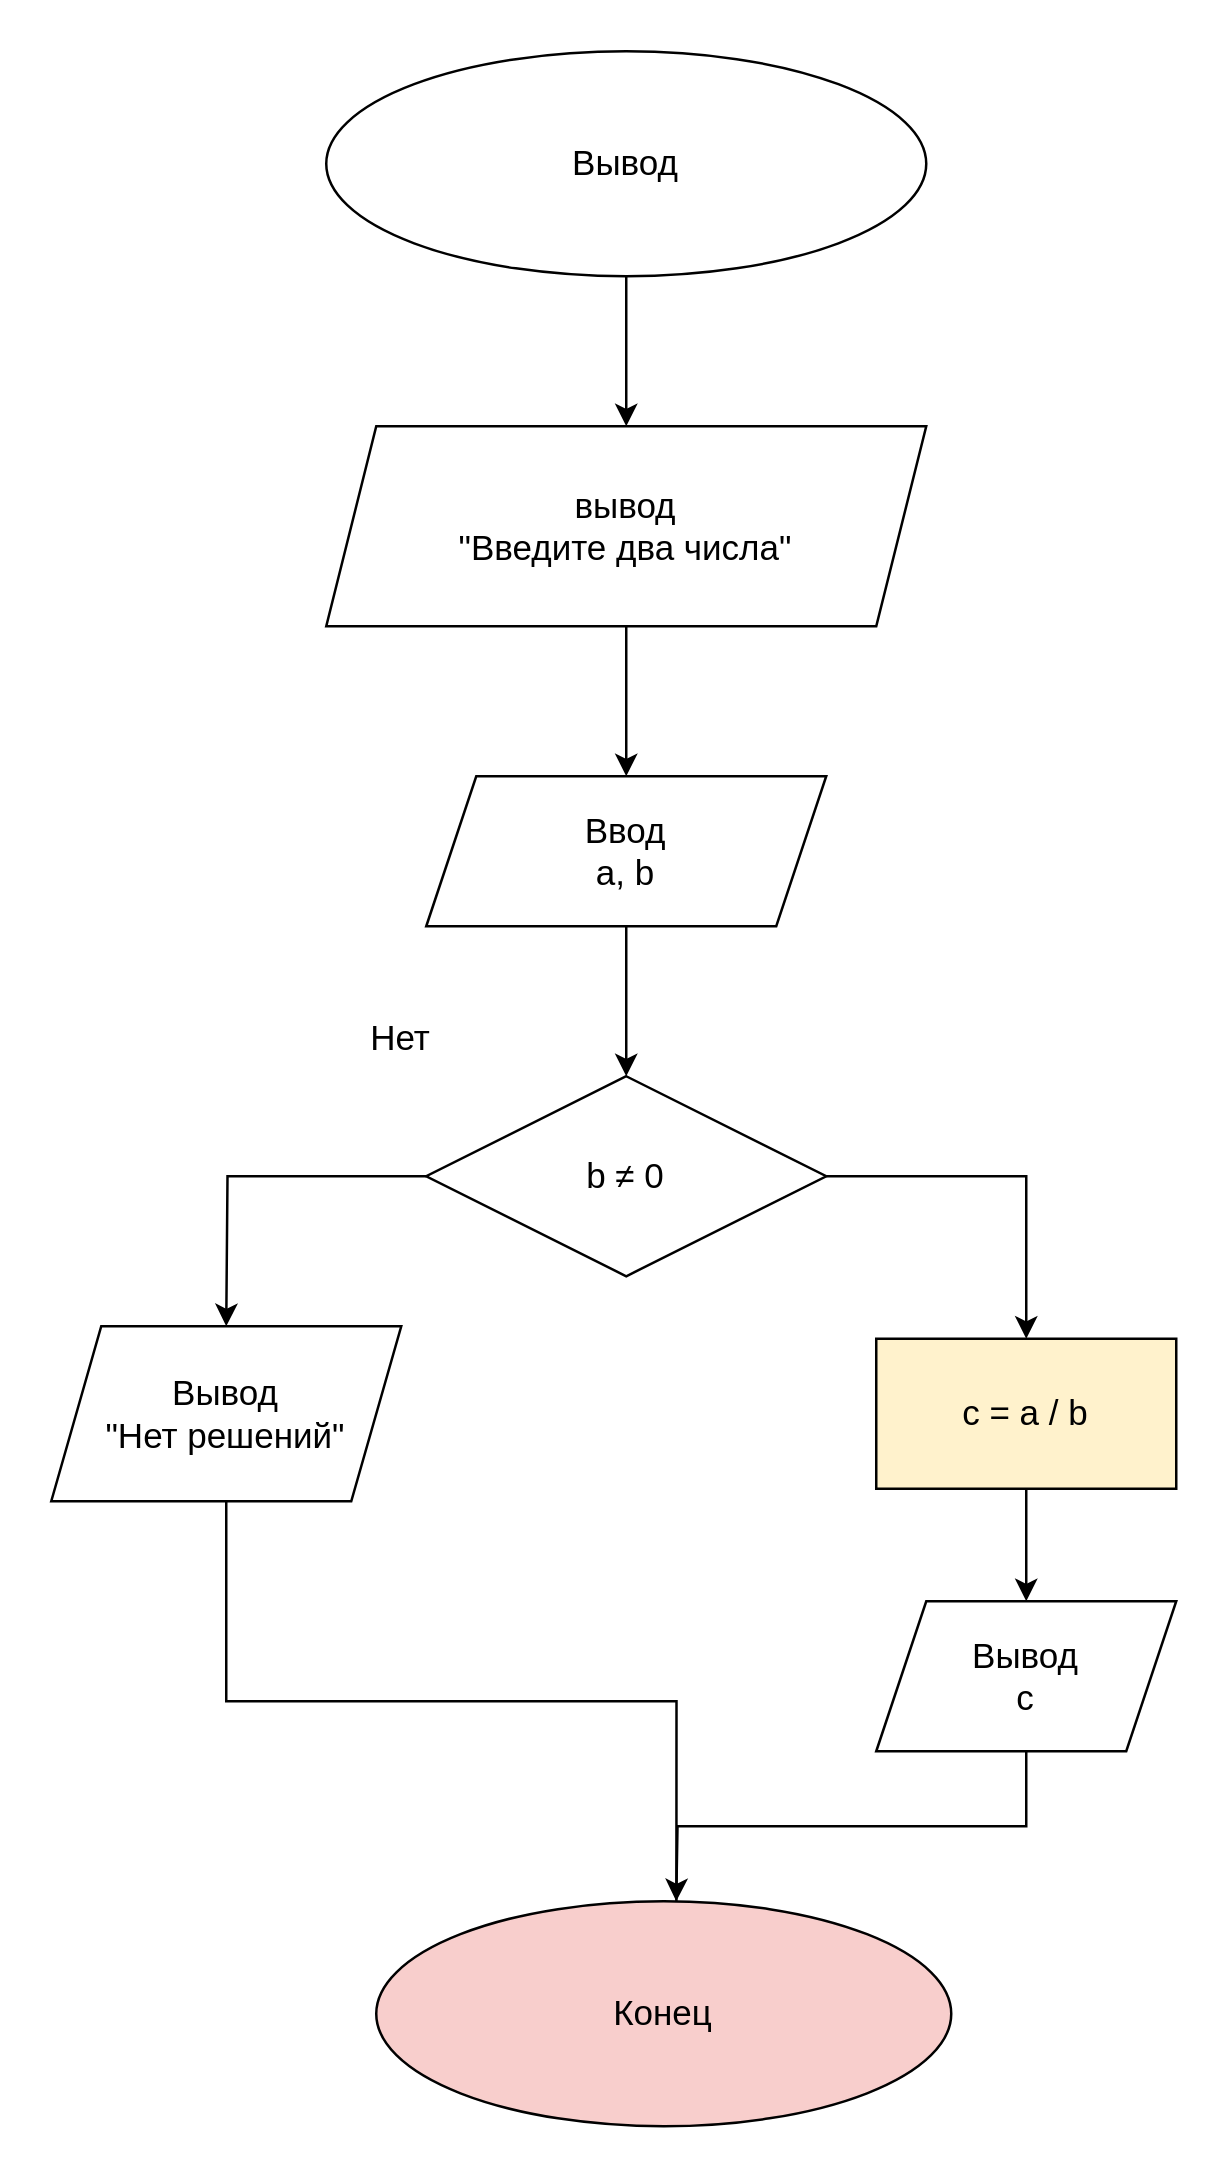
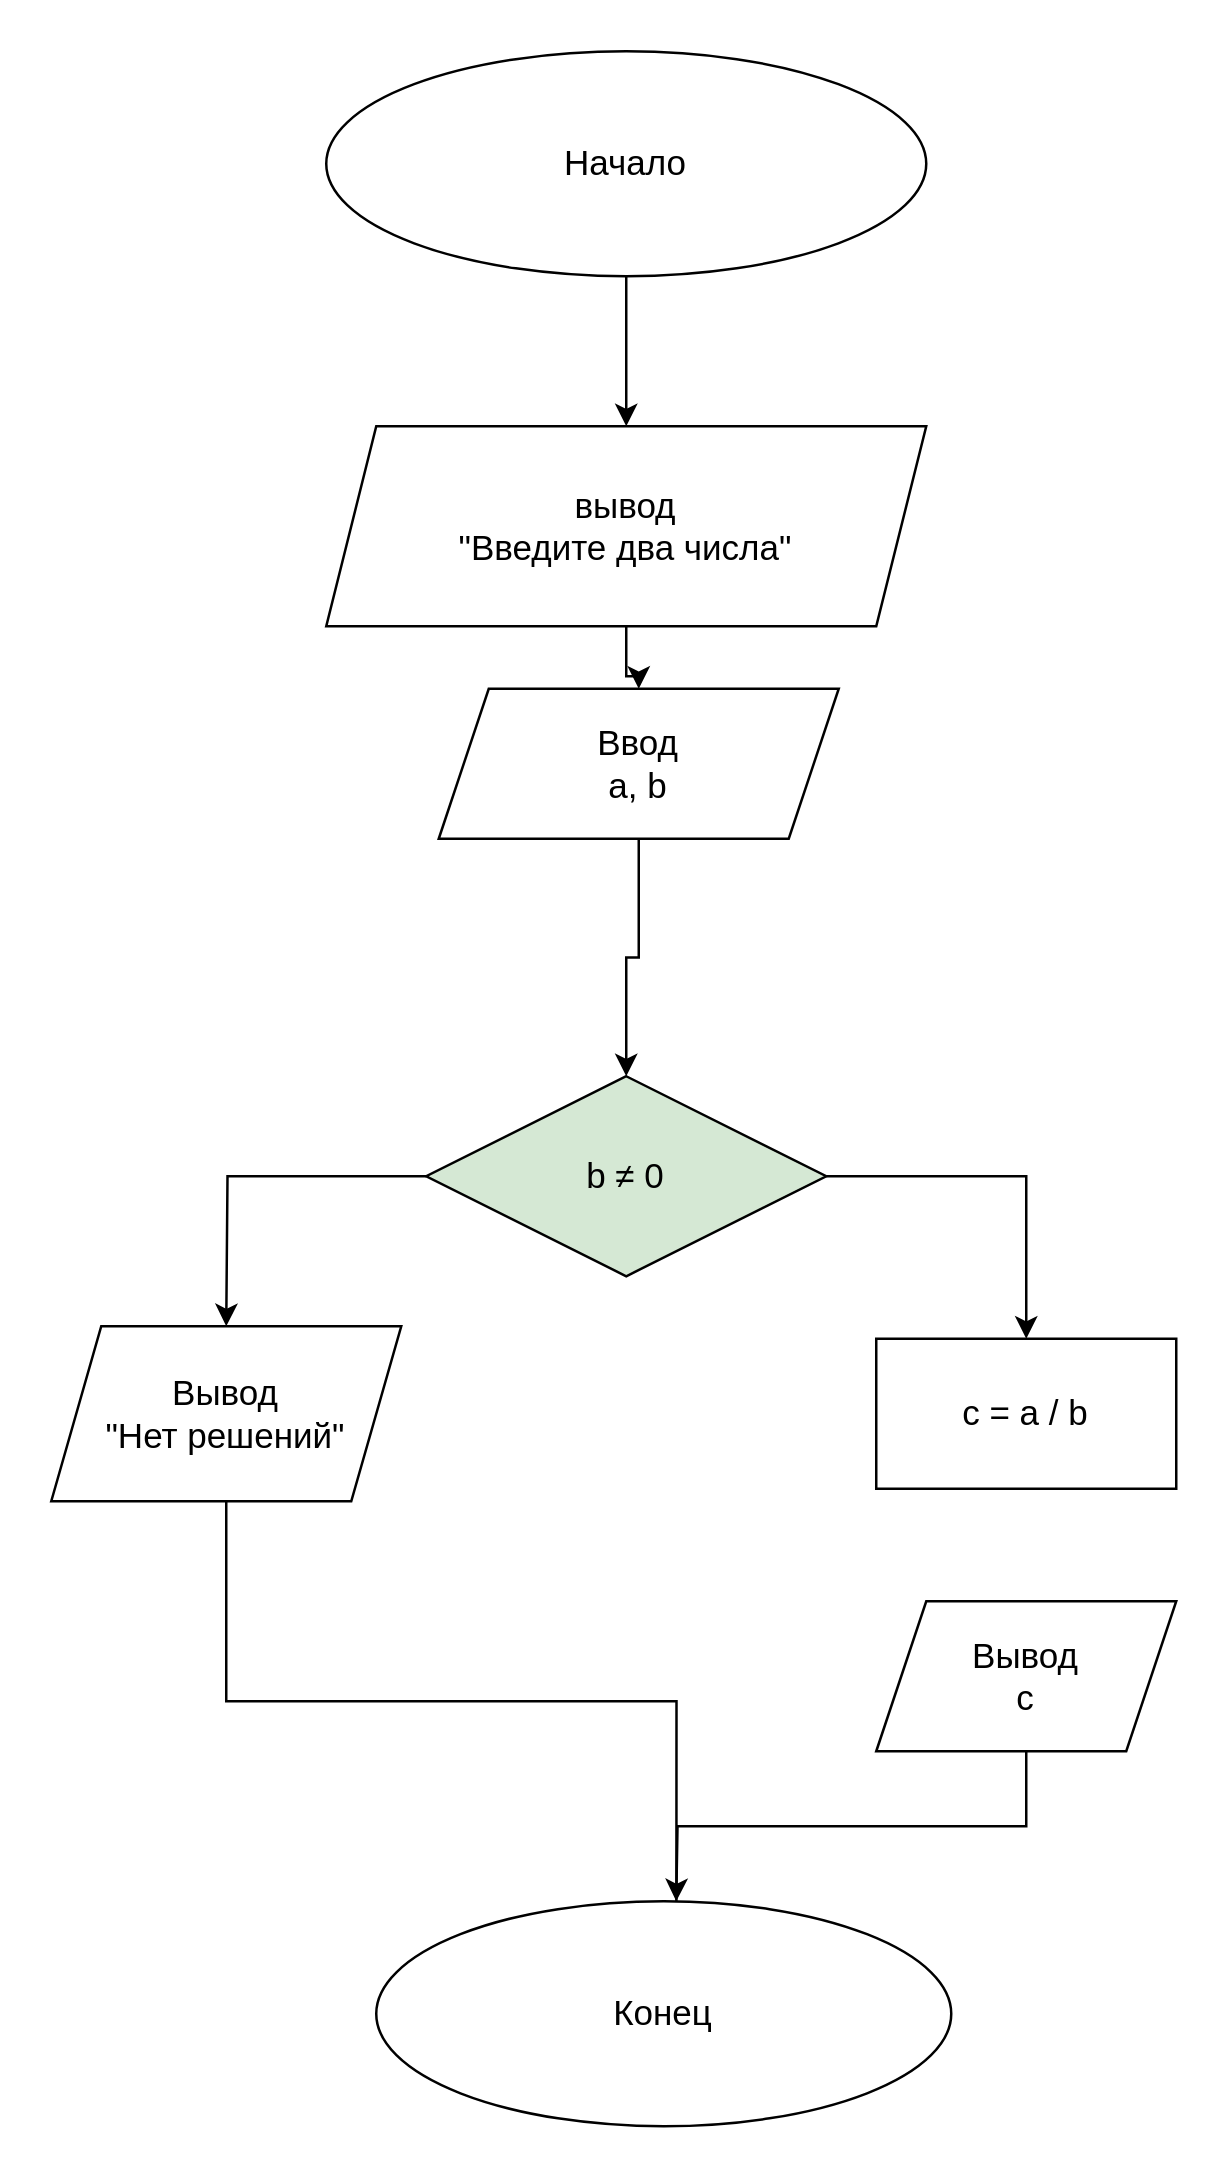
(626, 164) -> (626, 164)
(626, 851) -> (639, 764)
(401, 1039) -> none
(626, 1176) -> (626, 1176)
(1026, 1414) -> (1026, 1414)
(1026, 1537) -> none
(664, 2014) -> (664, 2014)
